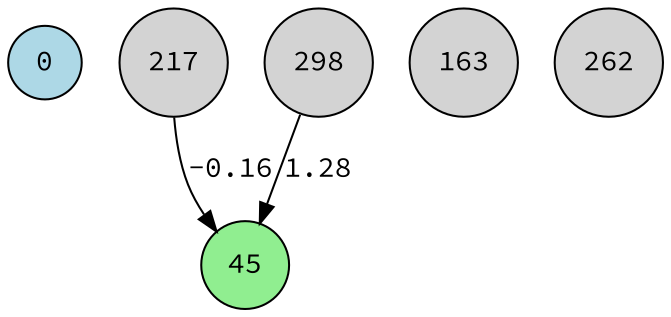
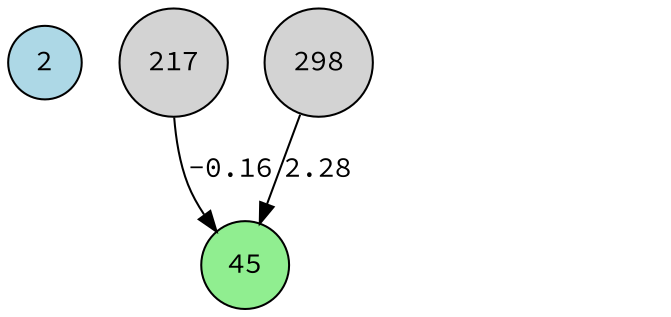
(45, 63) -> (45, 63)
(464, 63) -> none
(609, 63) -> none
(319, 169) -> (319, 169)
